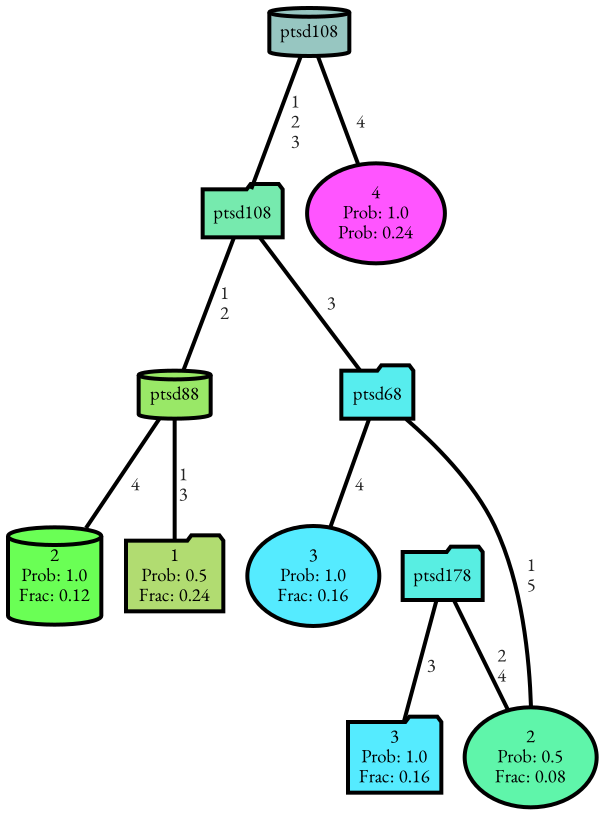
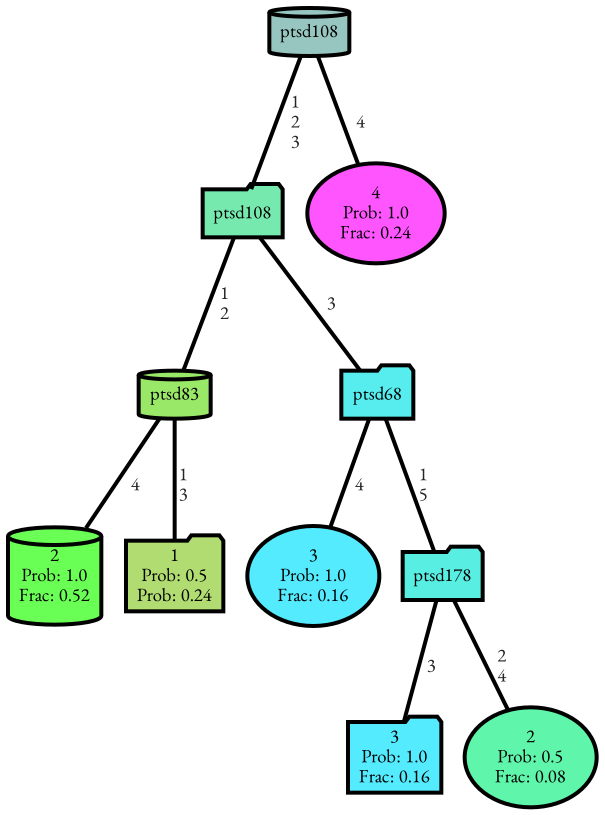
(376, 213) -> (376, 213)
(175, 395) -> (175, 395)
(504, 547) -> (410, 485)
(55, 576) -> (55, 576)
(175, 576) -> (175, 576)
